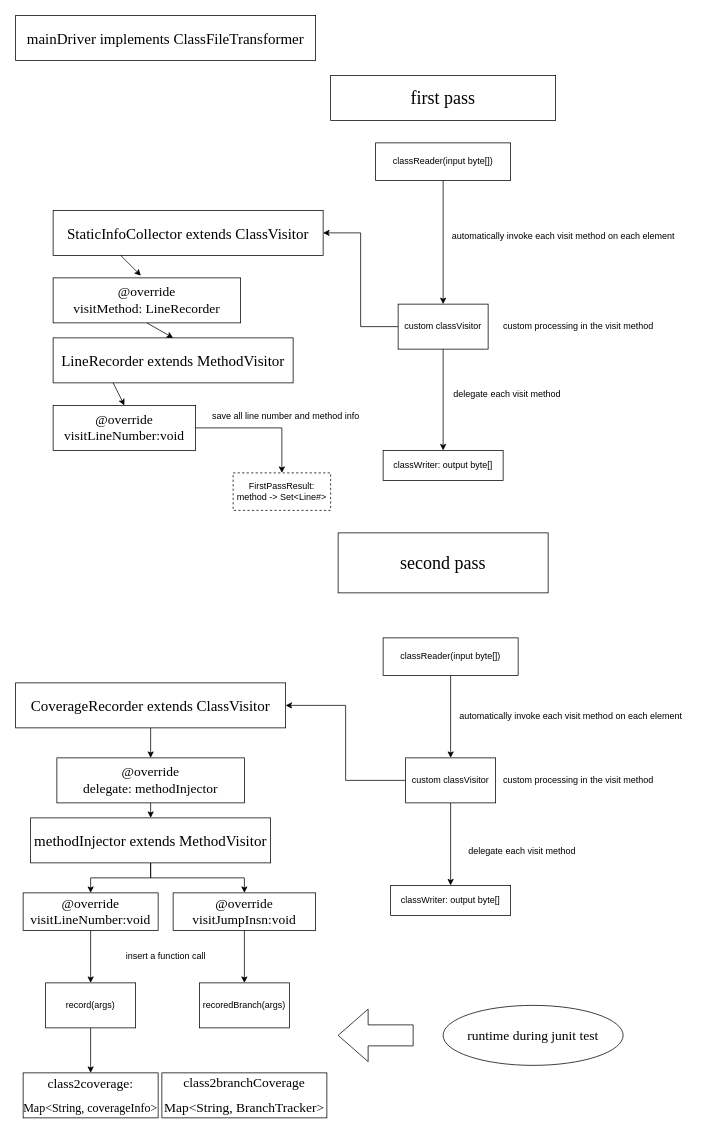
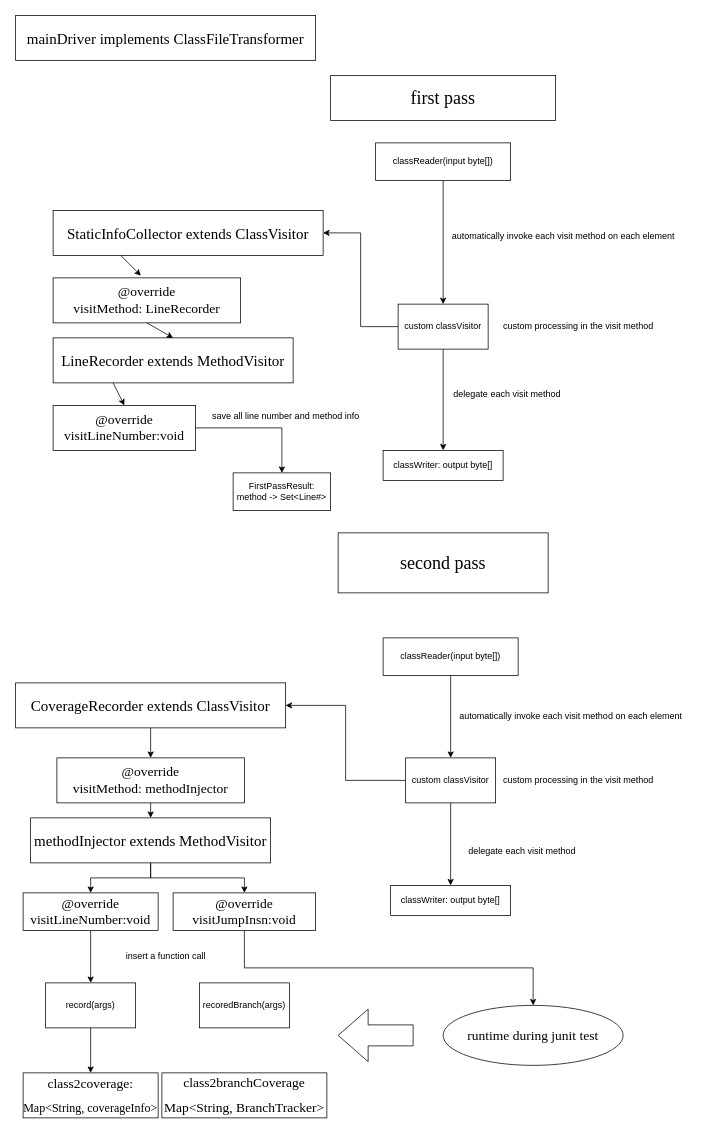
(282, 492) -> (282, 492)
(150, 780) -> (150, 780)
(244, 972) -> (533, 999)
